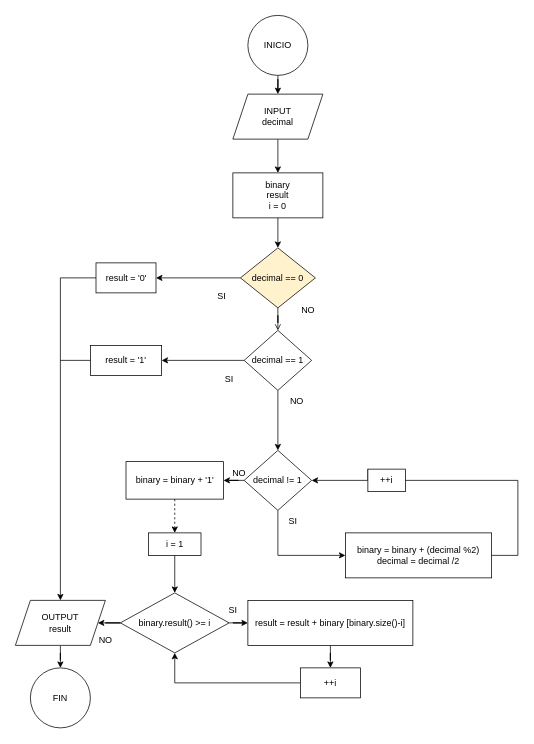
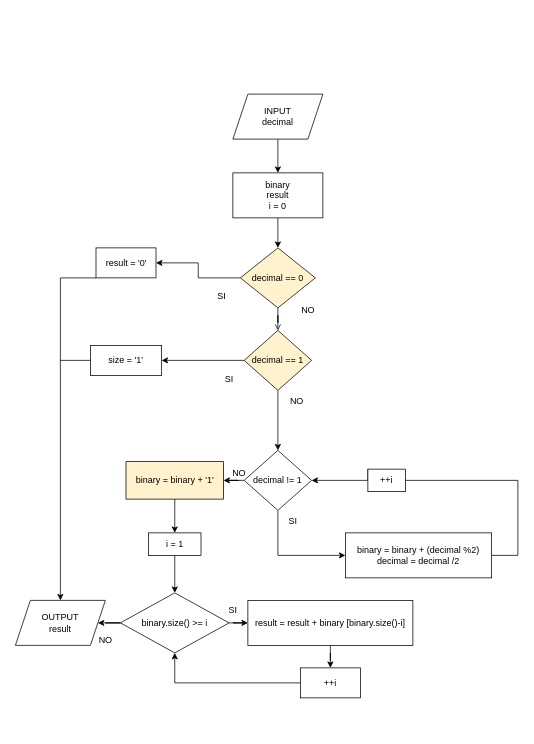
(278, 45) -> none
(278, 87) -> none
(126, 278) -> (126, 263)
(126, 360) -> (126, 360)
(278, 360) -> (278, 360)
(175, 480) -> (175, 480)
(175, 513) -> (175, 513)
(175, 623) -> (175, 623)
(60, 659) -> none
(60, 698) -> none
